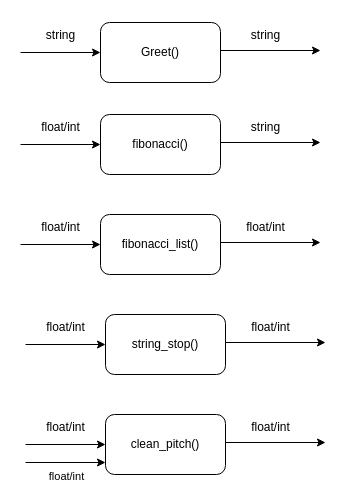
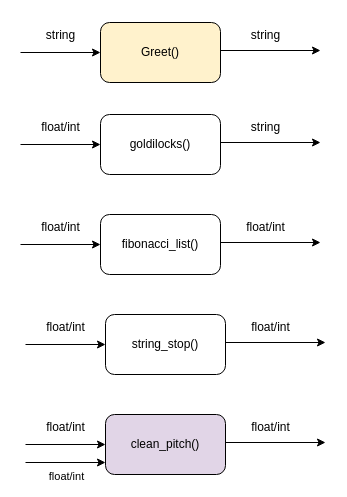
(161, 53) -> (161, 53)
(161, 145) -> (161, 145)
(166, 445) -> (166, 445)
